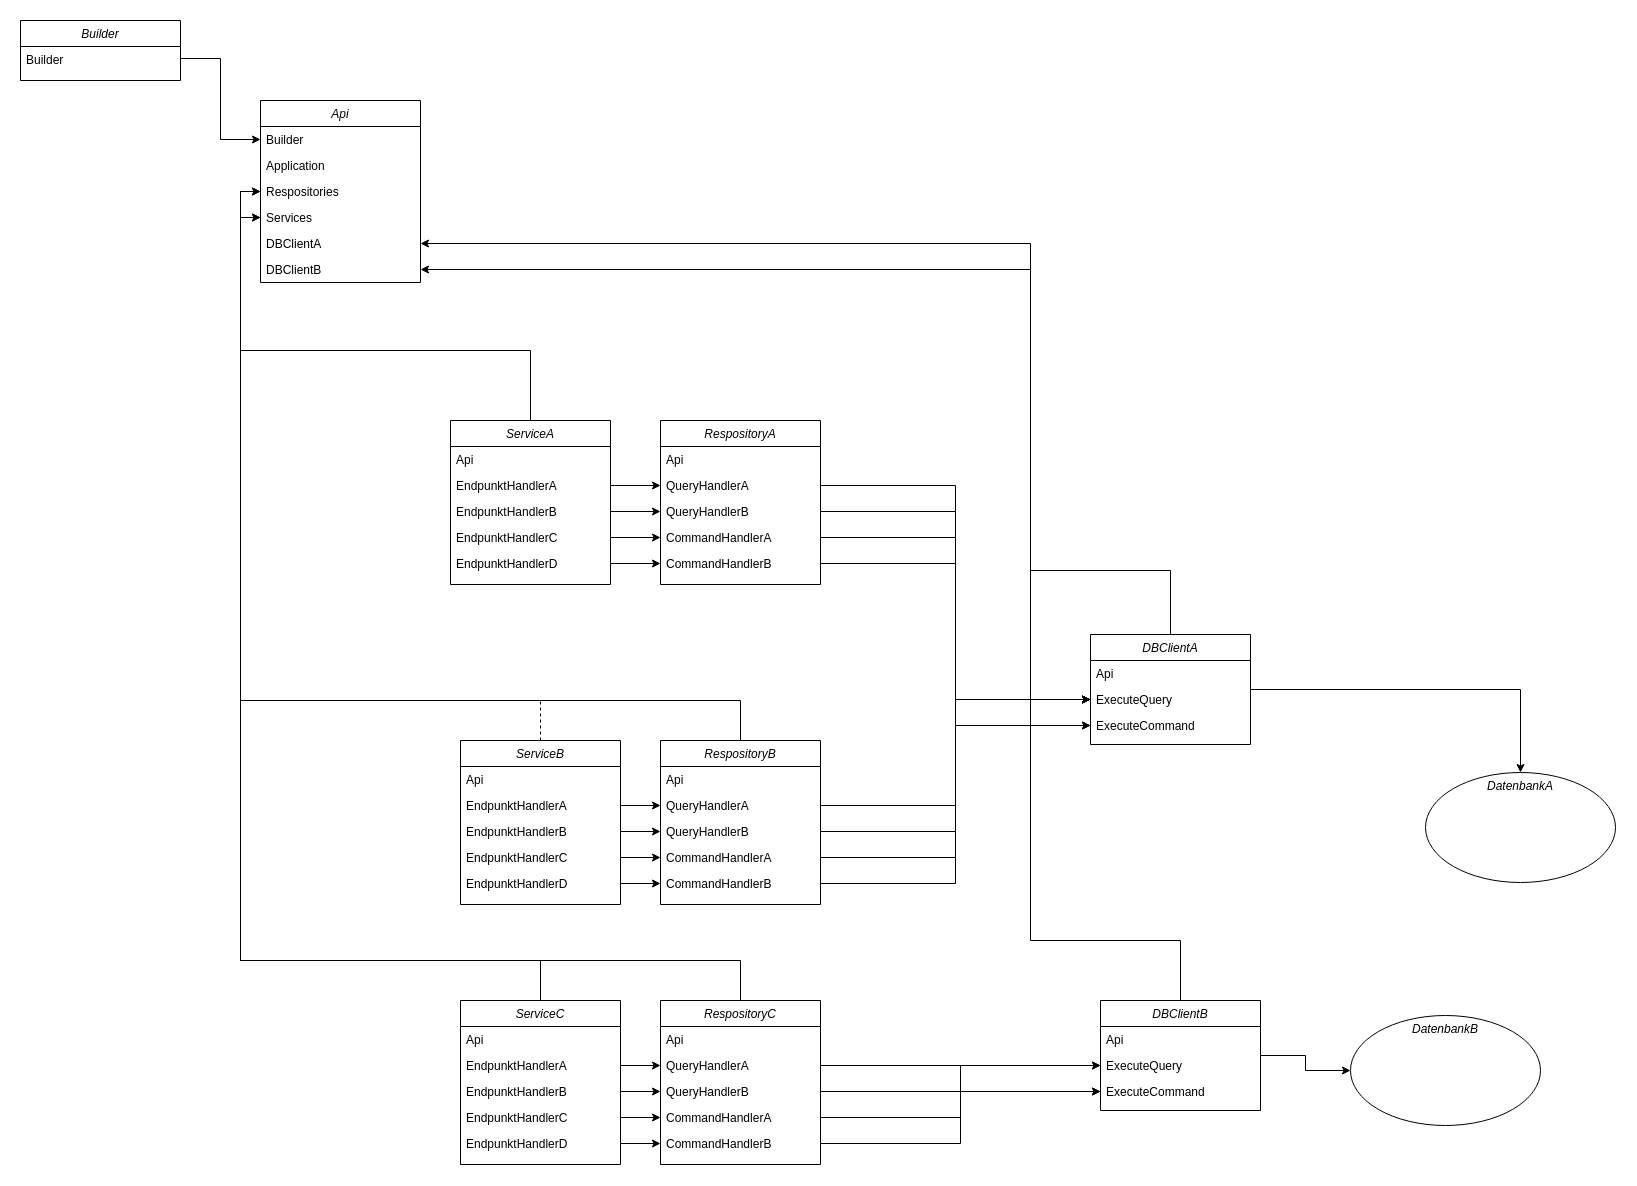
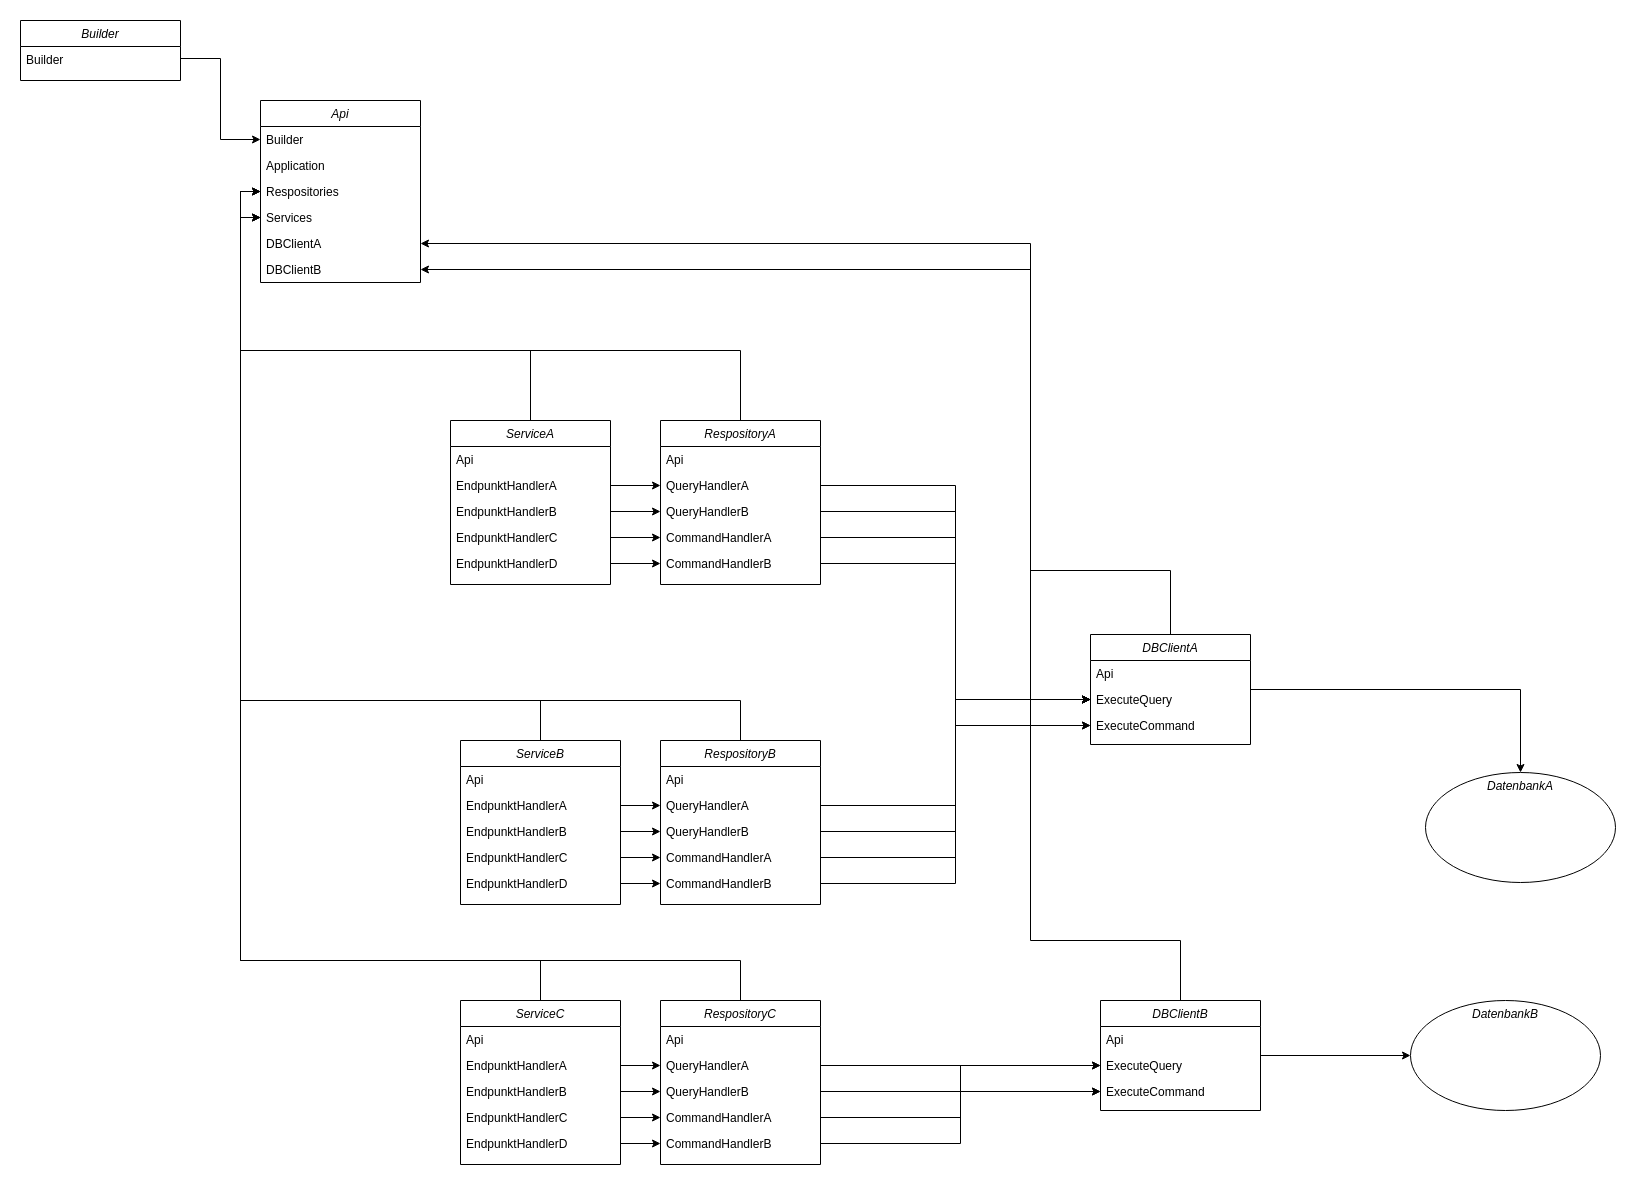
none -> (672, 351)
(531, 353) -> (531, 353)
(541, 721) -> (541, 721)
(1446, 1071) -> (1506, 1056)
